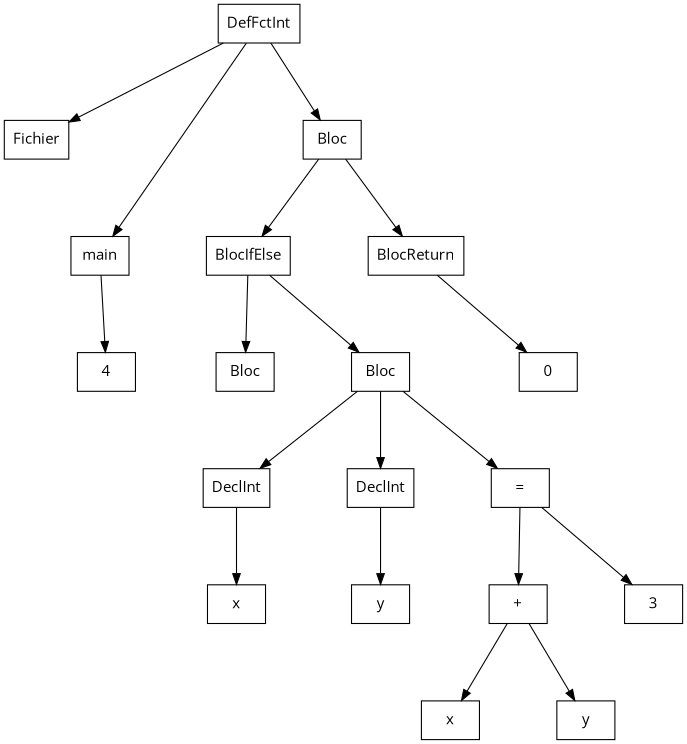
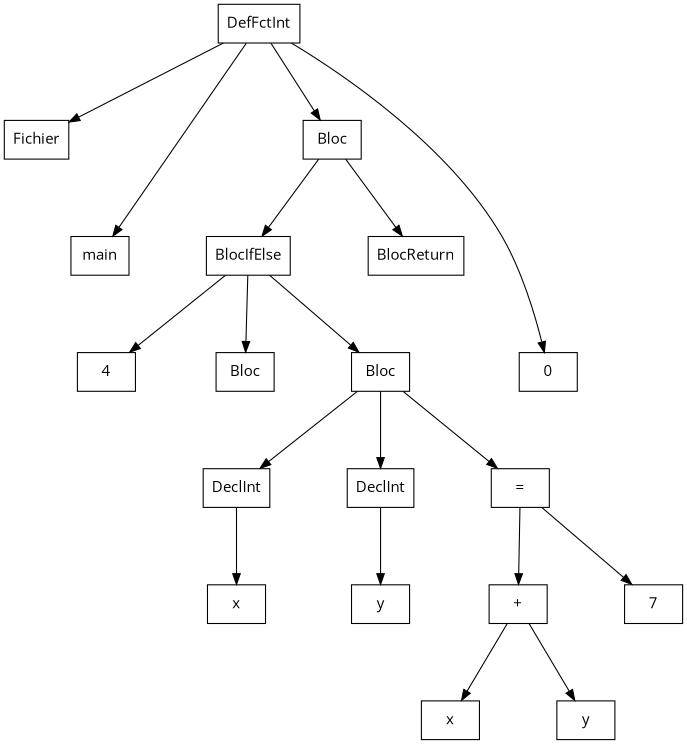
(103, 308) -> (182, 310)
(478, 310) -> (449, 167)
(654, 604) -> (654, 604)
